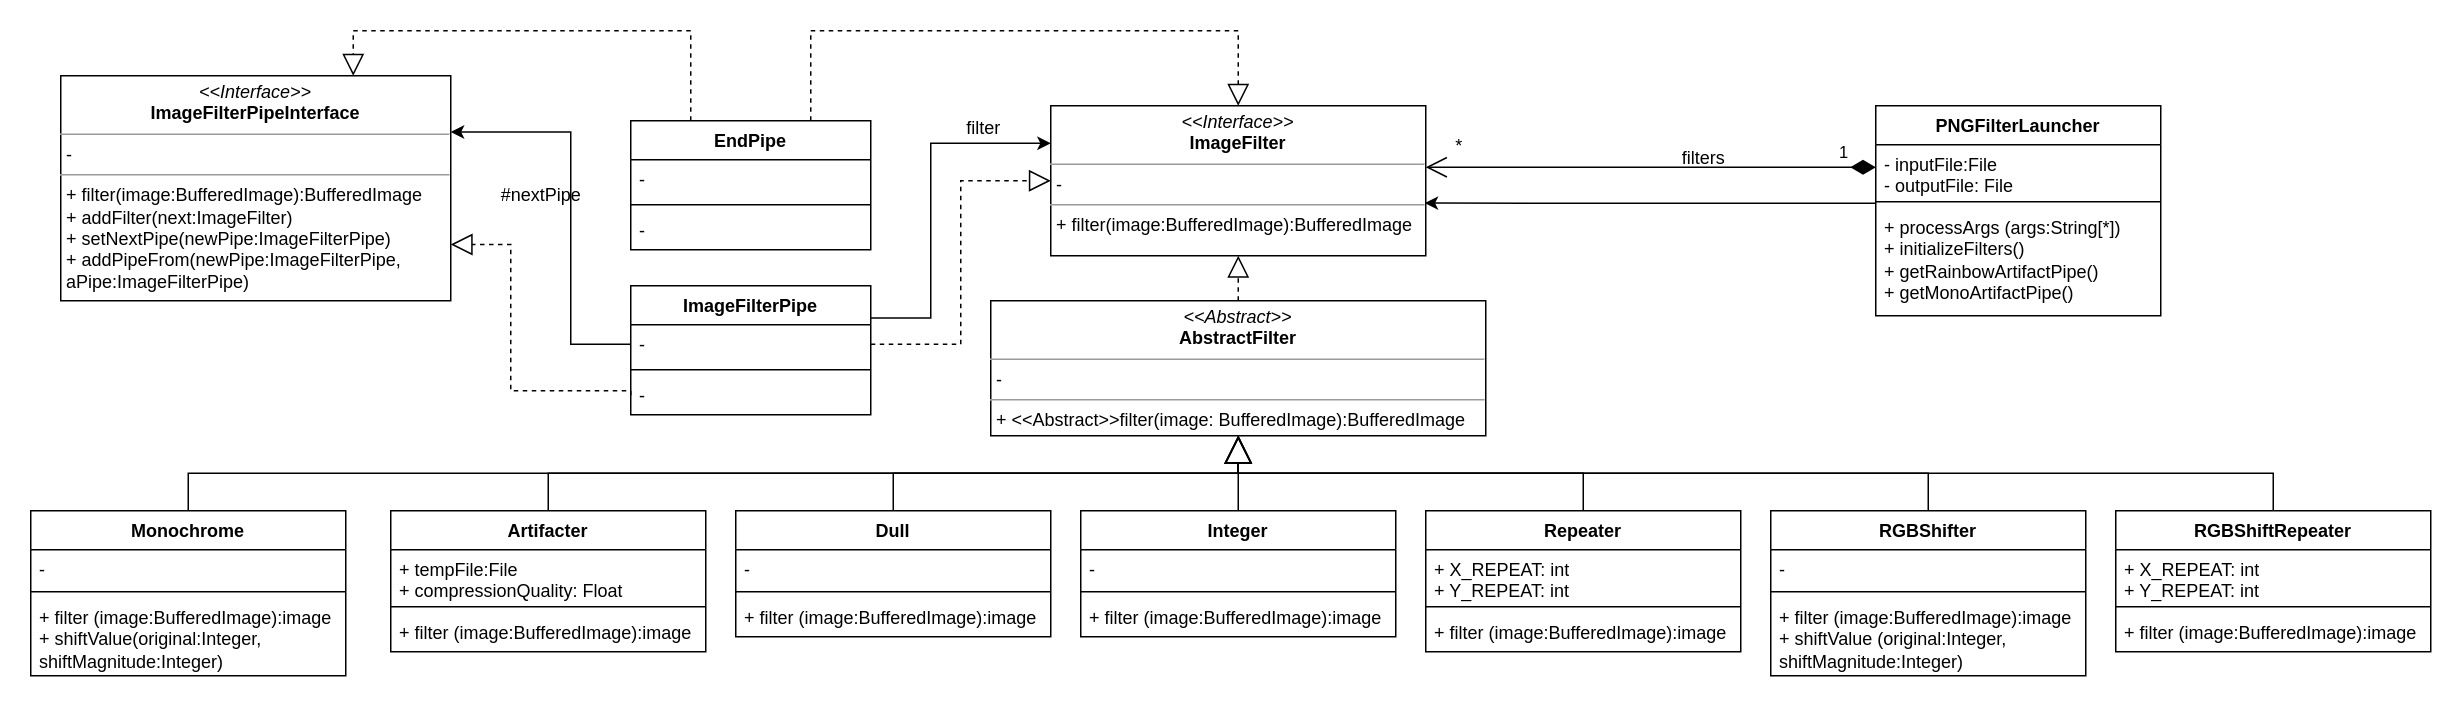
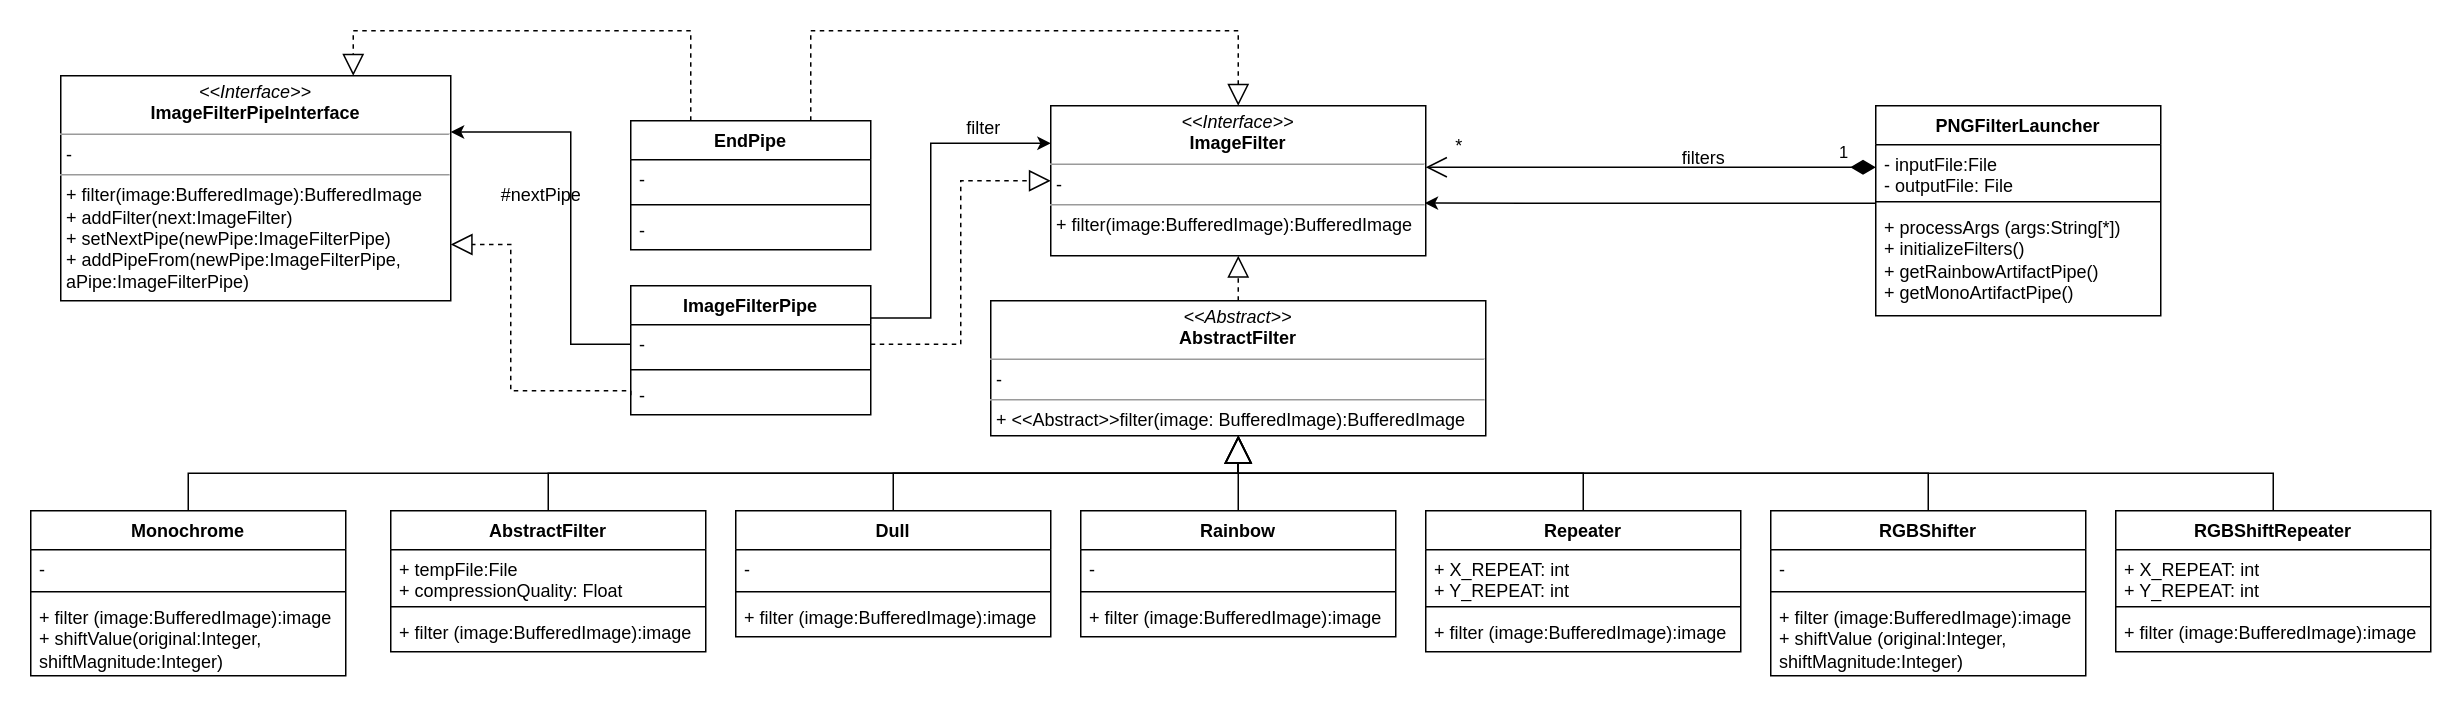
(548, 532) -> (548, 532)
(1238, 532) -> (1238, 532)
